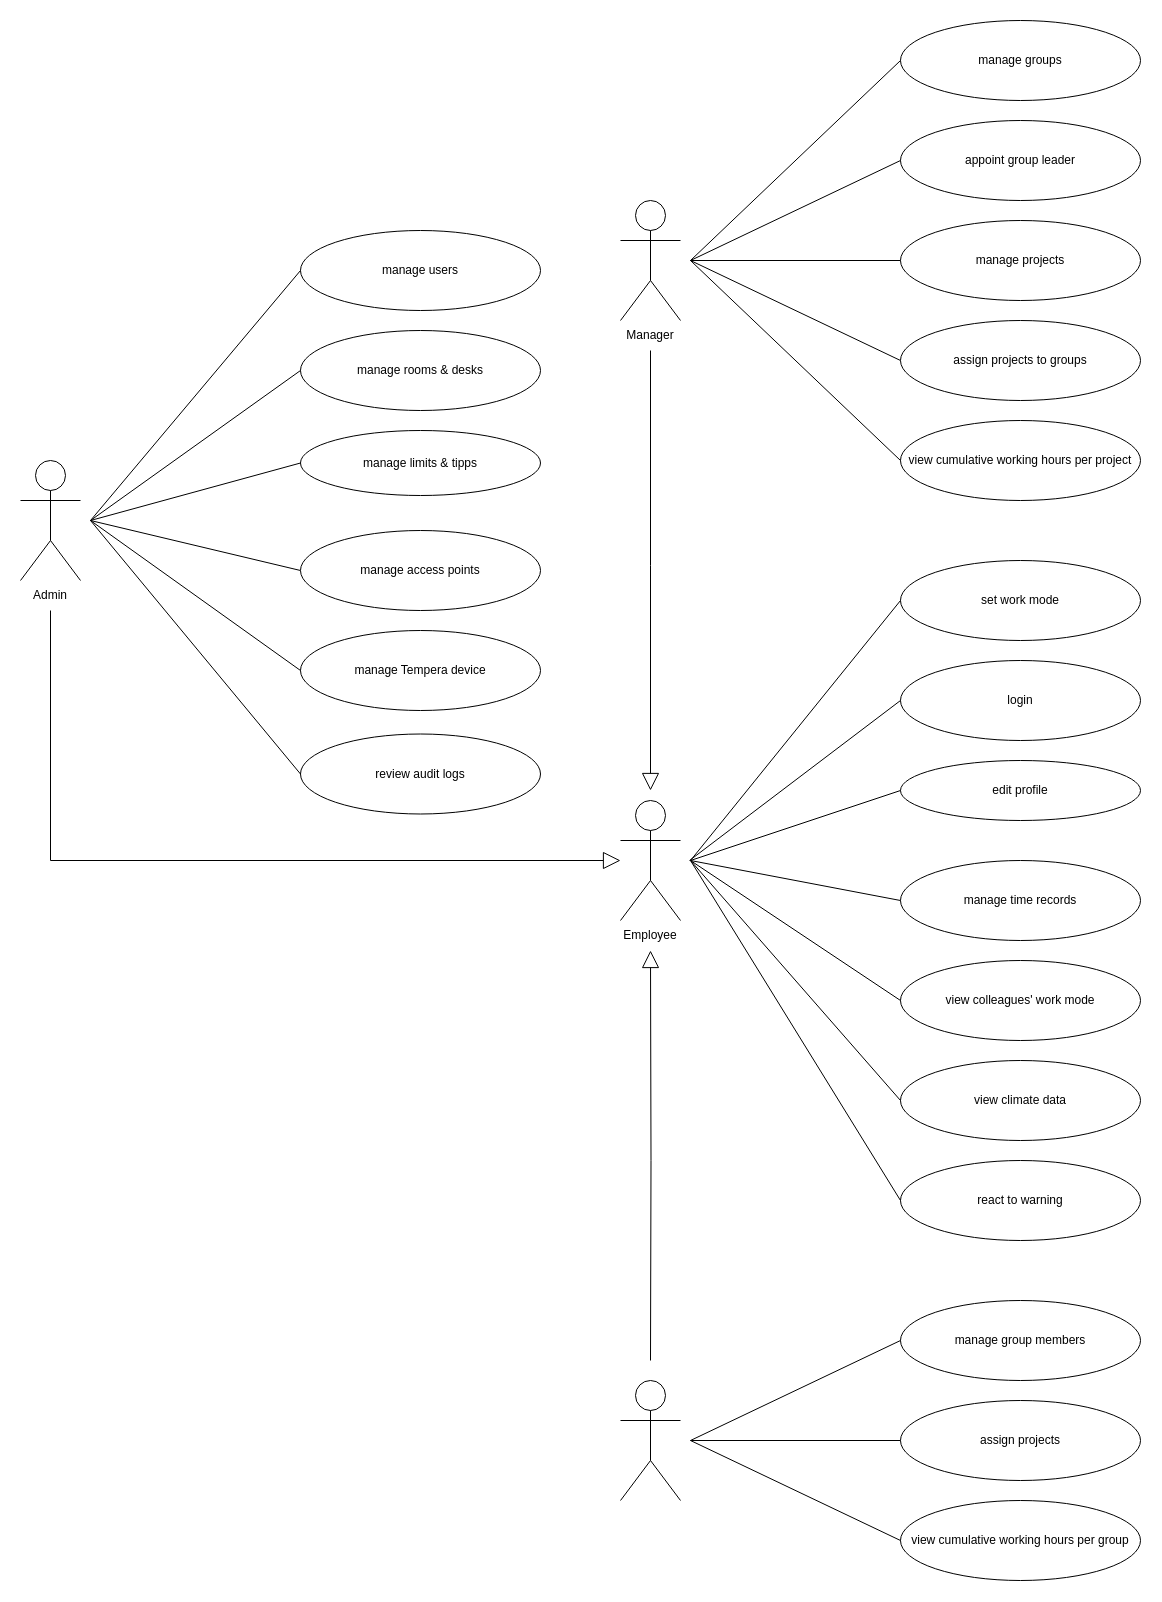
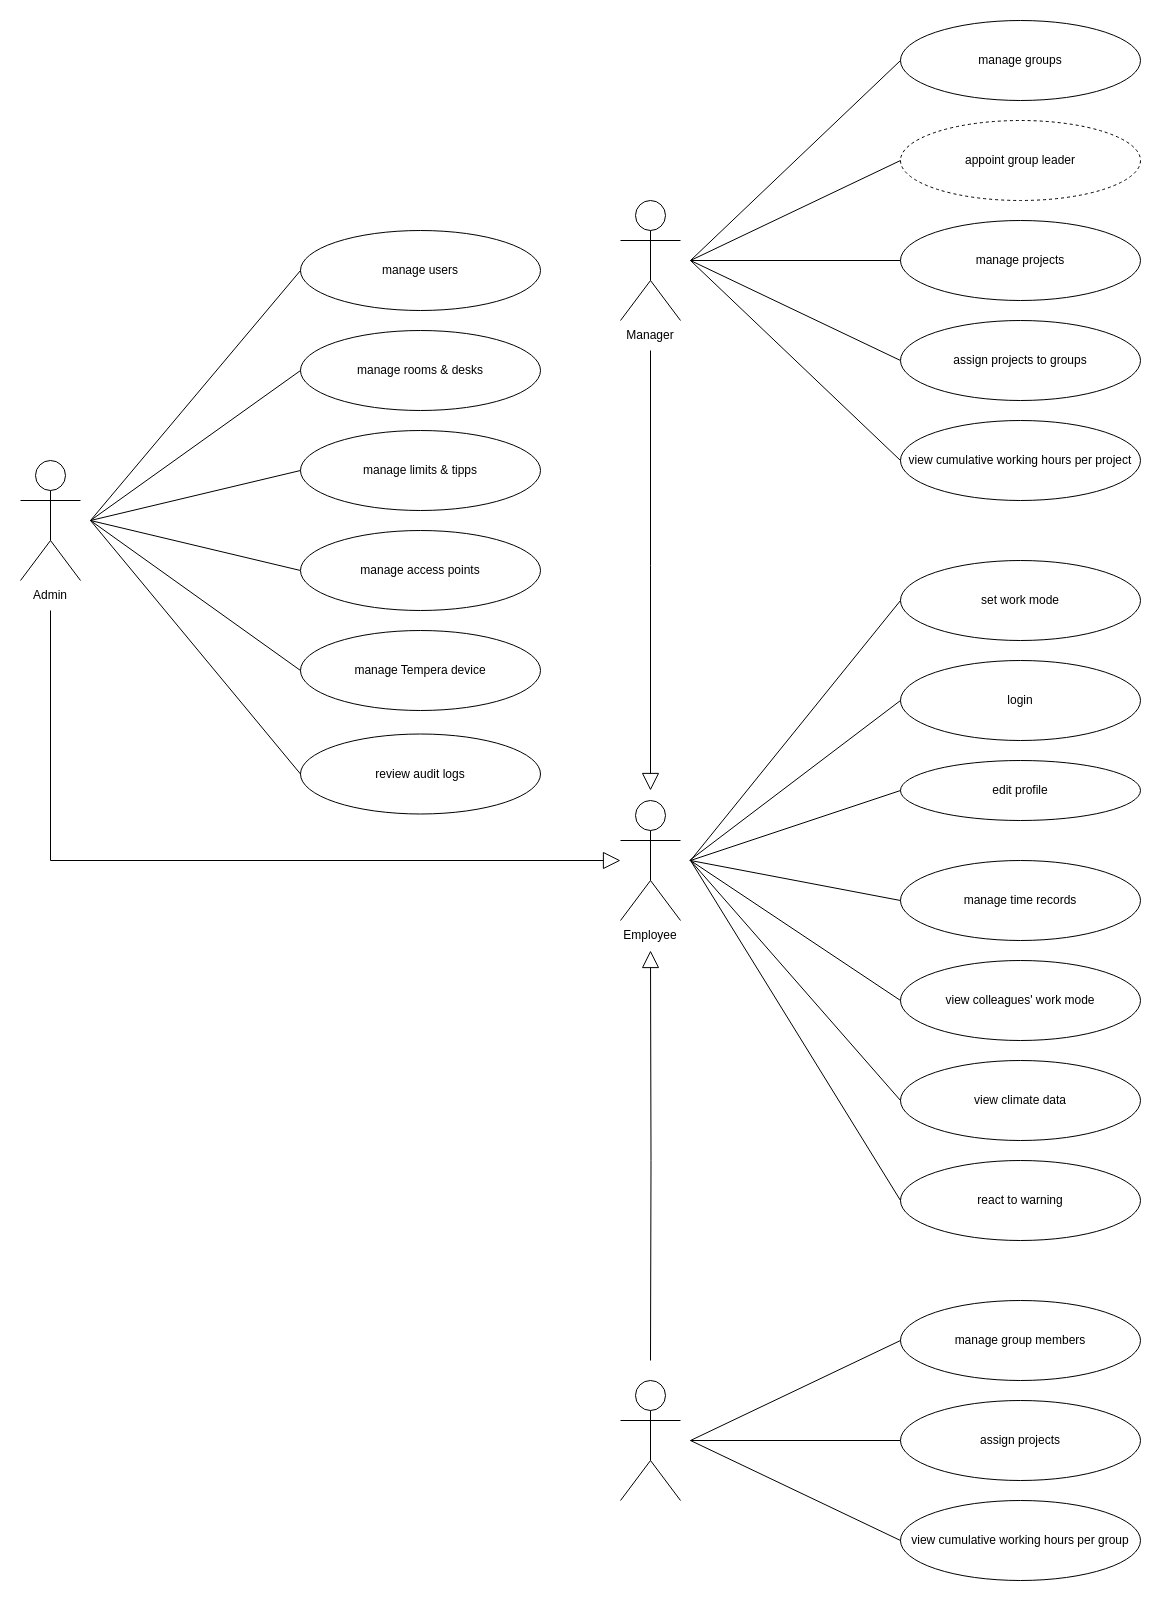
(1021, 161) -> (1021, 161)
(421, 463) -> (421, 471)
